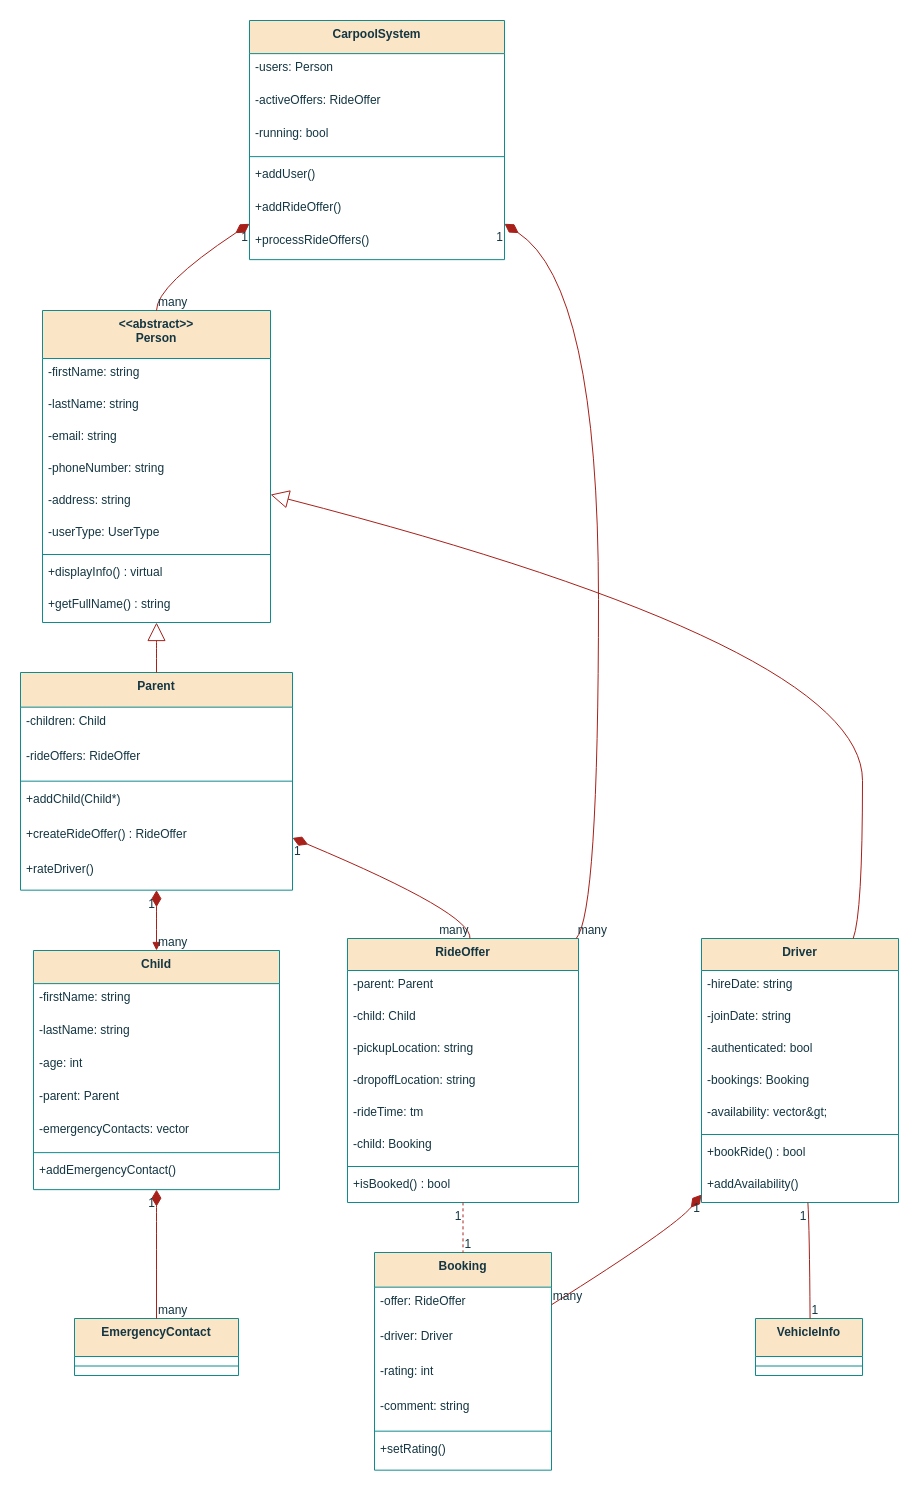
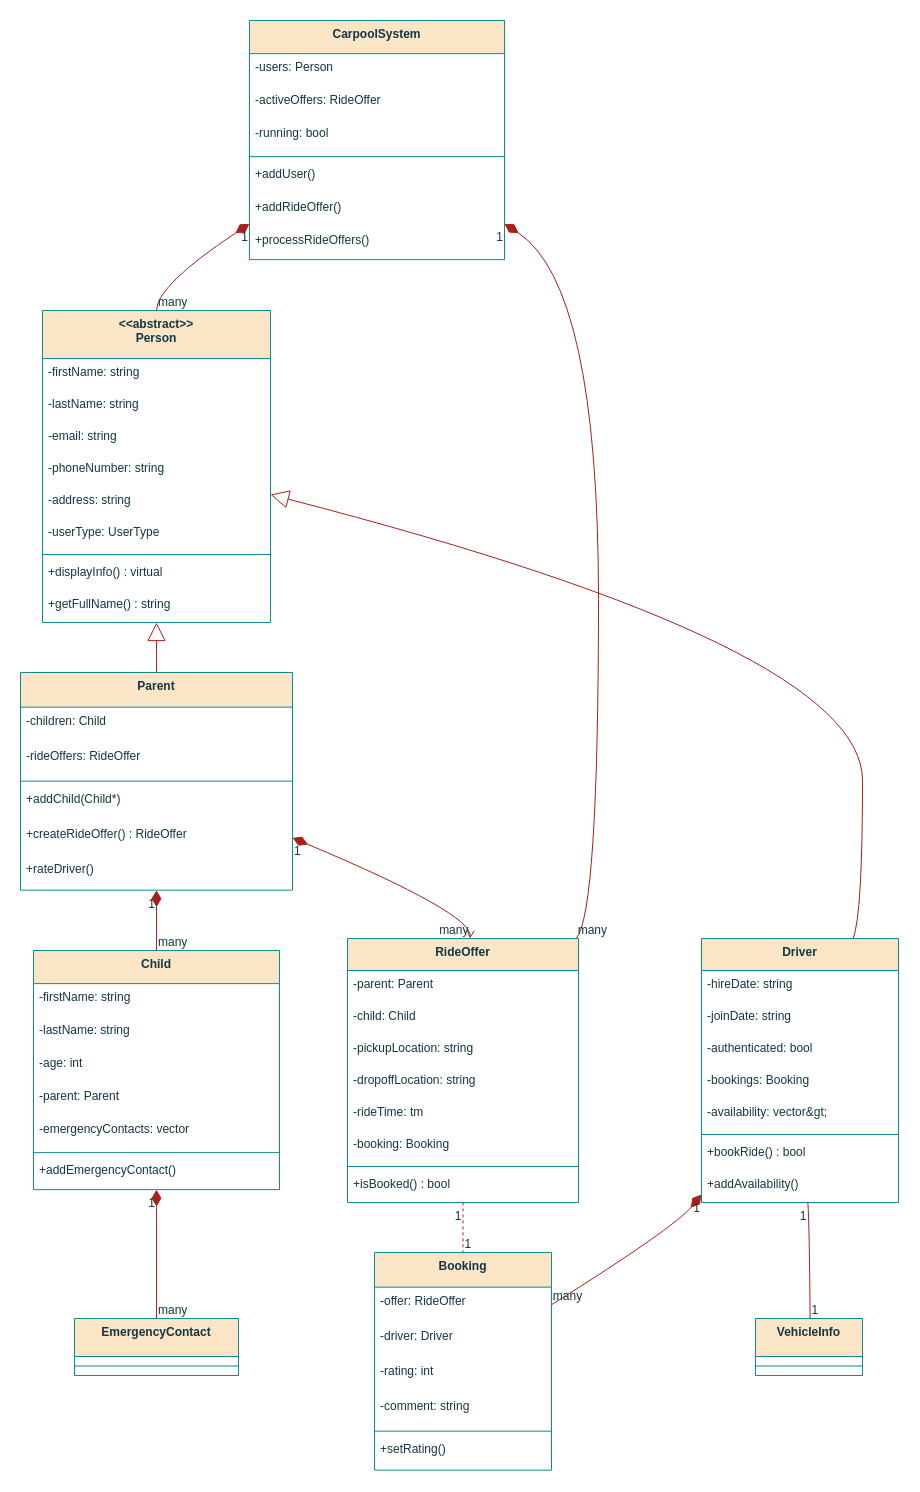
(449, 914) -> (449, 913)
(157, 941) -> (157, 944)
(396, 1144) -> (404, 1144)
